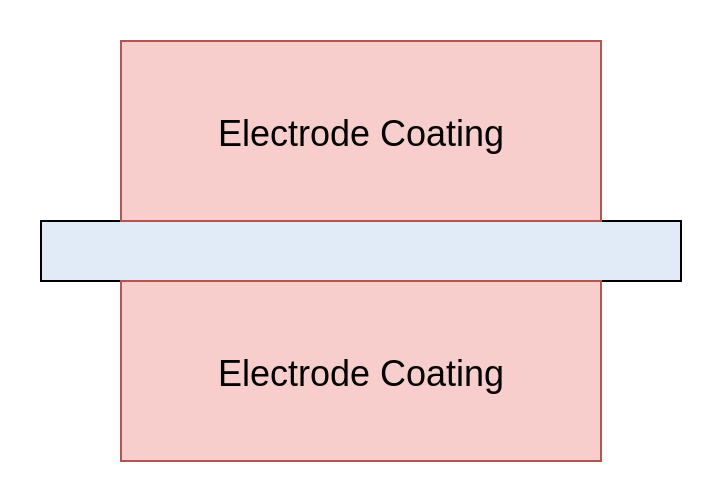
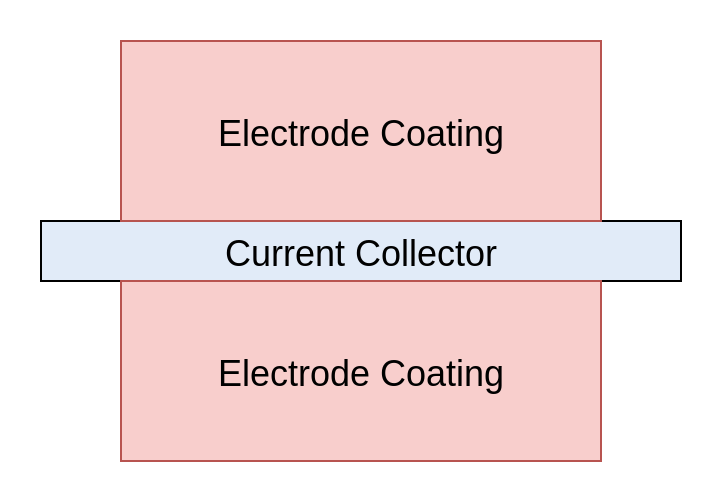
none -> (361, 251)
